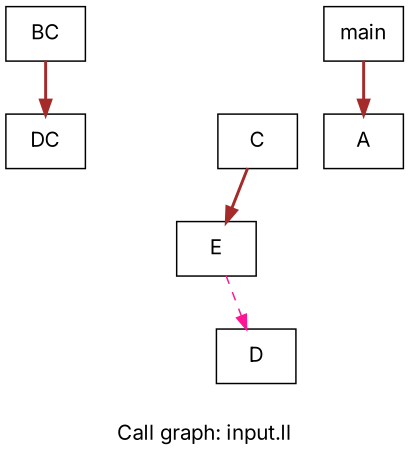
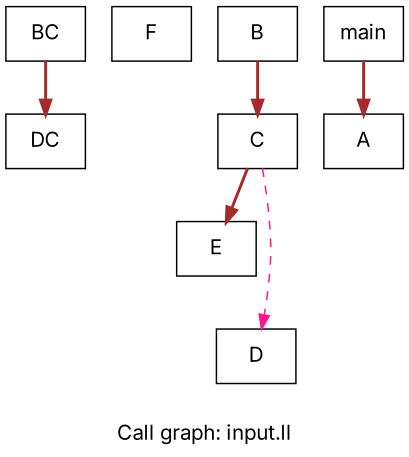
none -> (152, 34)
none -> (258, 34)
(234, 296) -> (271, 241)
